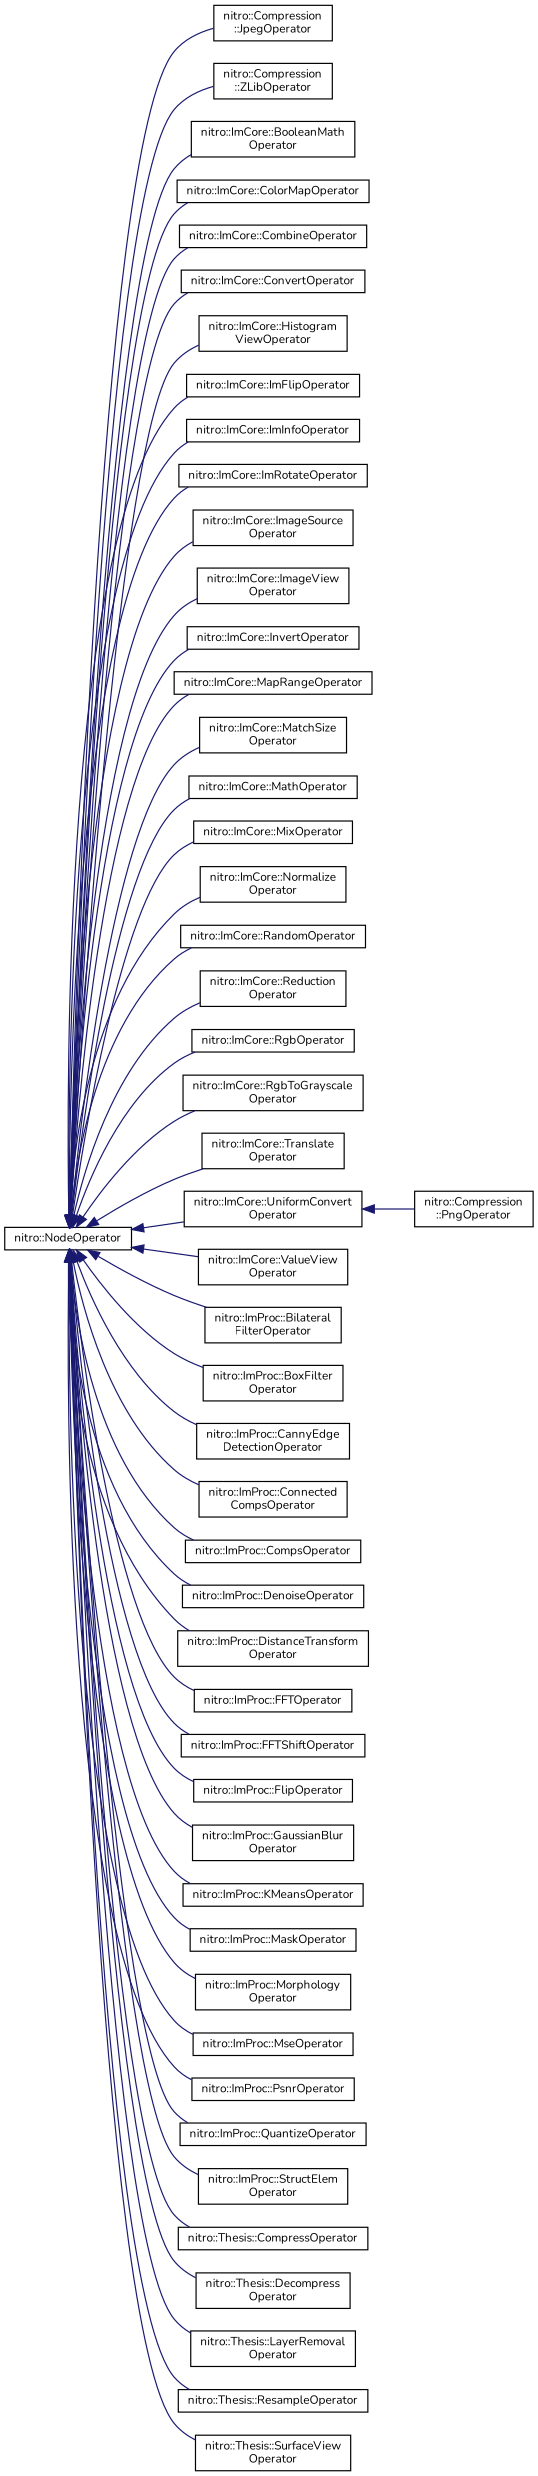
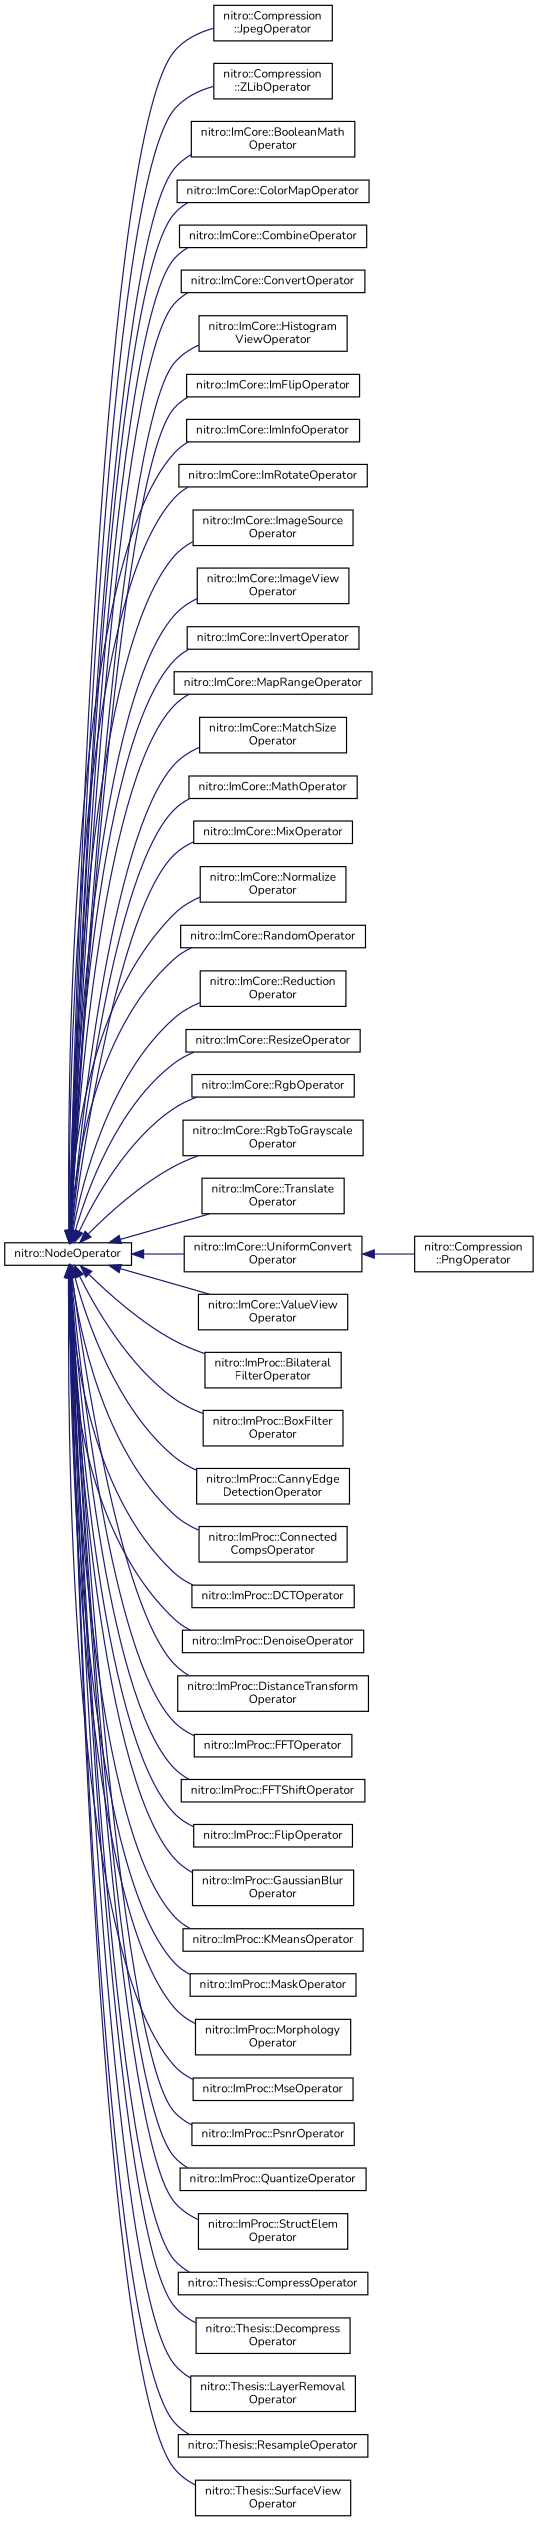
none -> (273, 1041)
(273, 1551) -> (273, 1596)
